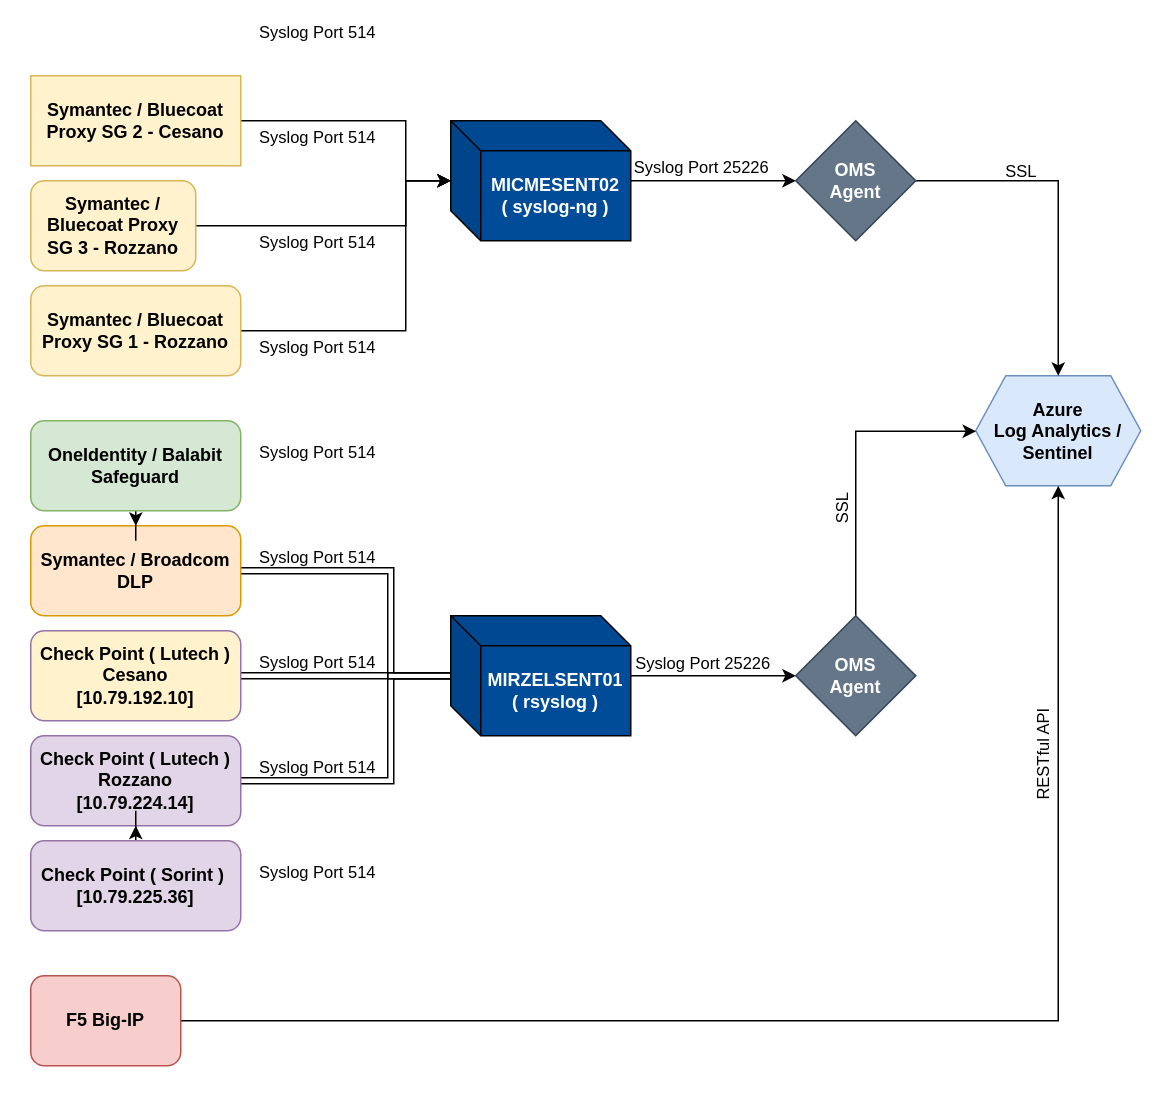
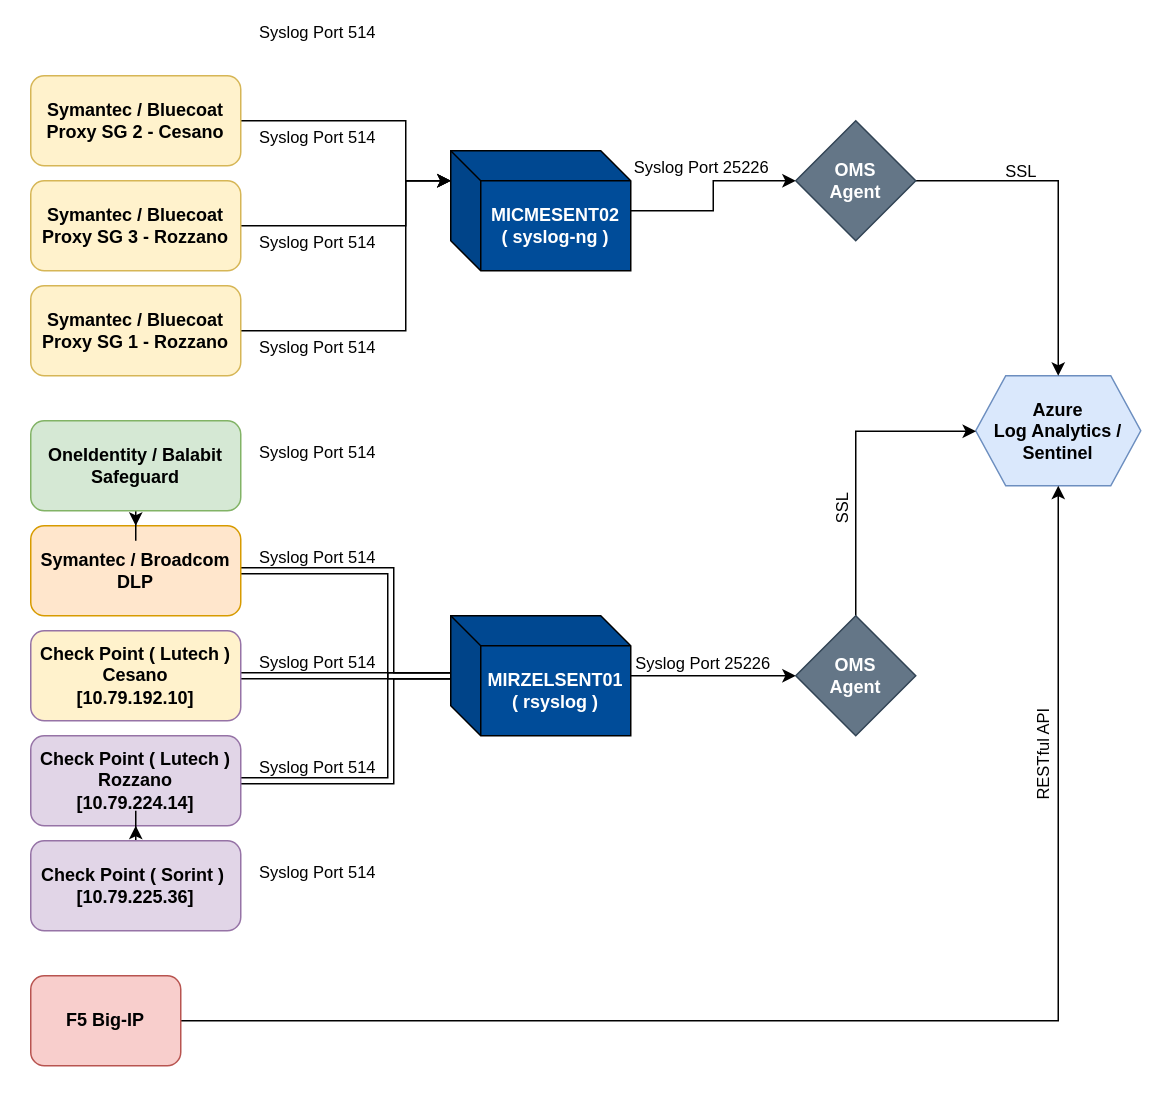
(136, 121) -> (136, 121)
(541, 181) -> (541, 211)
(113, 226) -> (136, 226)
